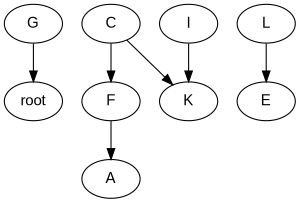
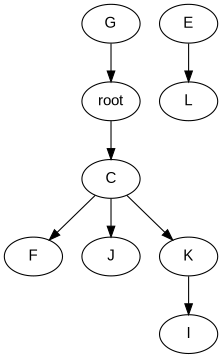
(189, 57) -> (189, 290)
(266, 57) -> (189, 57)
none -> (111, 135)
(111, 179) -> none
none -> (111, 257)
